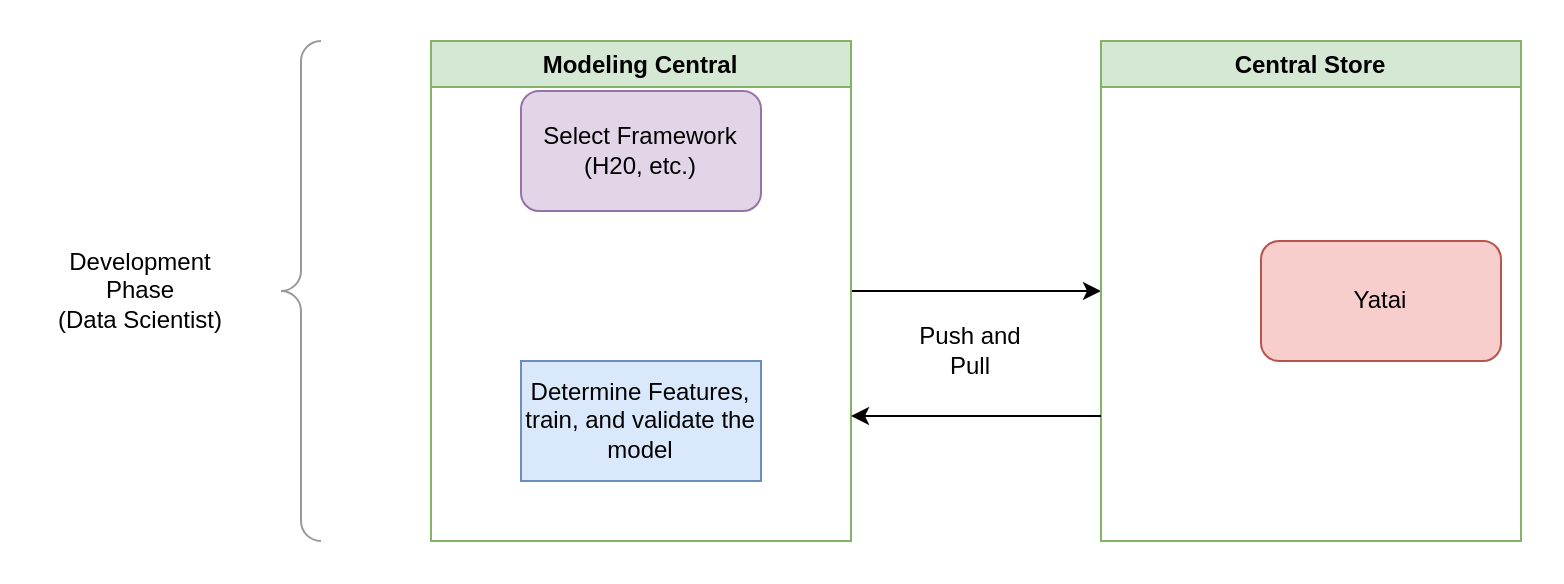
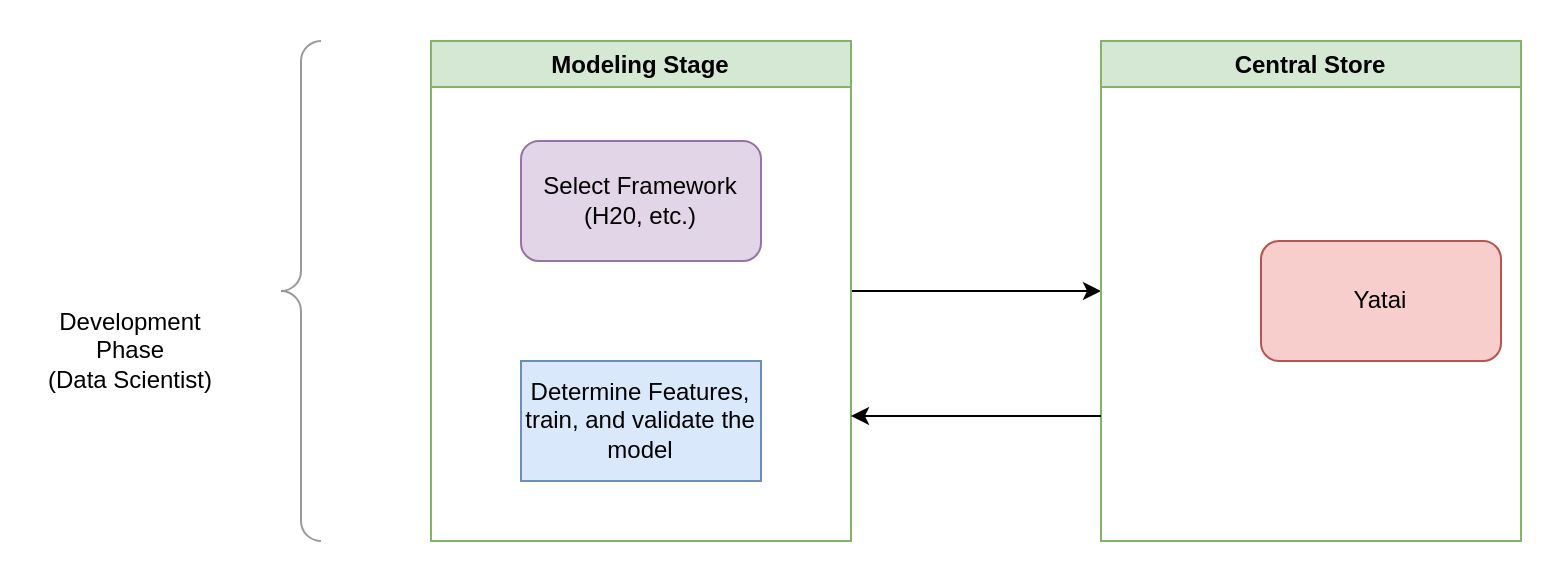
(640, 65) -> (640, 65)
(641, 151) -> (641, 201)
(141, 291) -> (131, 351)
(971, 351) -> none
